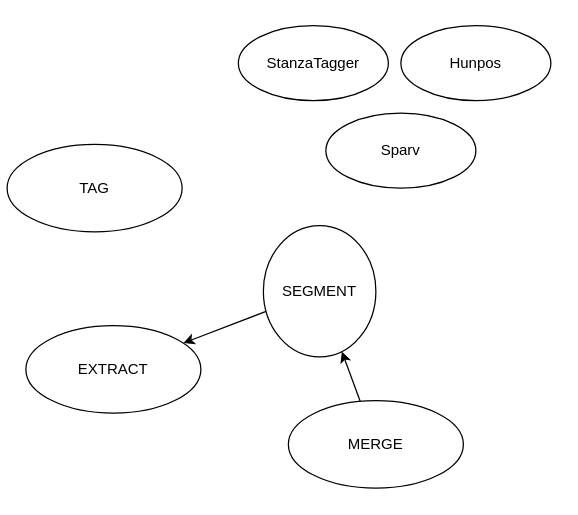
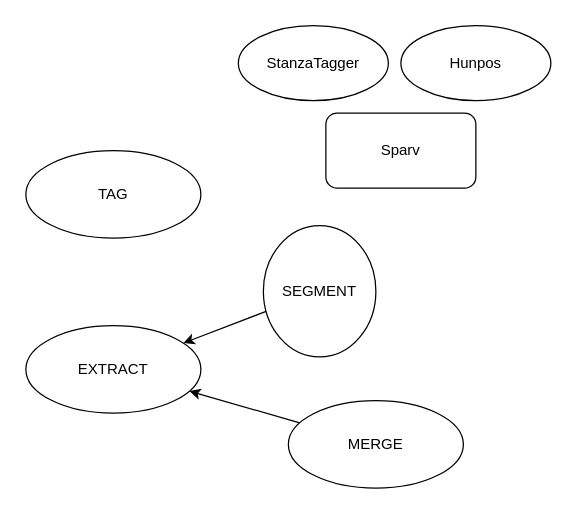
(401, 151) -> (401, 151)
(94, 188) -> (113, 194)
(352, 381) -> (248, 408)
